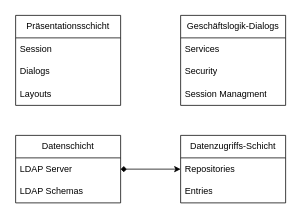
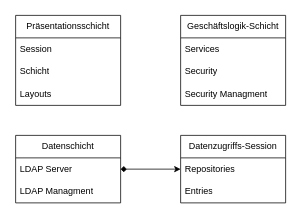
(233, 27) -> (233, 27)
(35, 72) -> (36, 72)
(225, 94) -> (228, 94)
(233, 147) -> (233, 147)
(49, 192) -> (54, 192)
